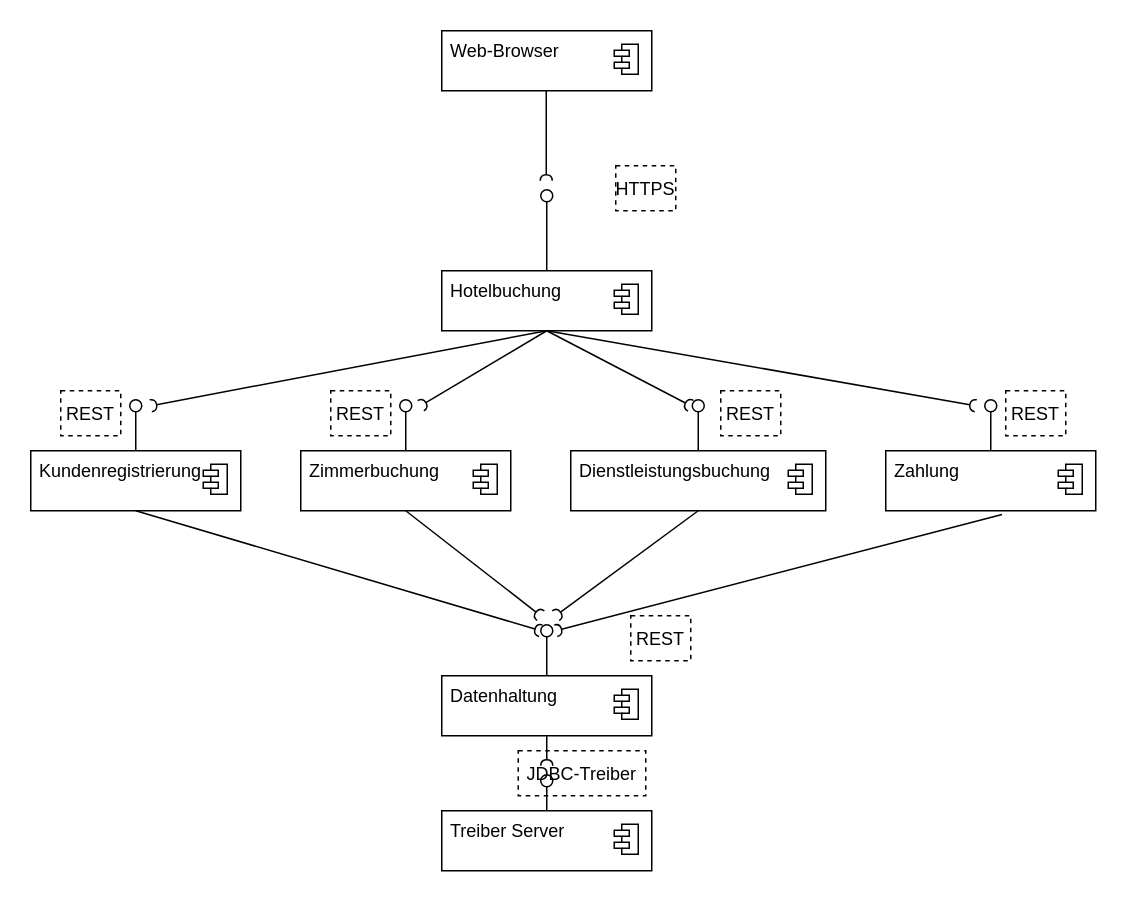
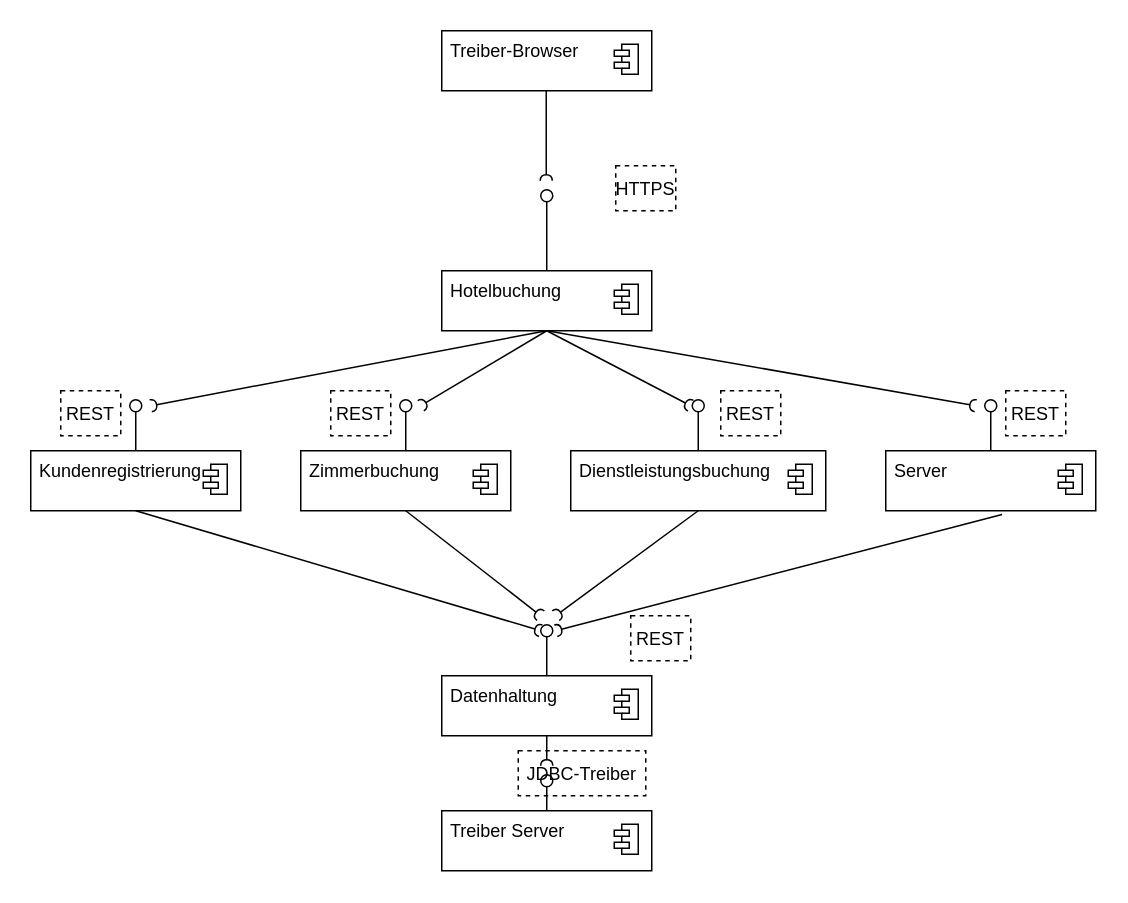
(506, 52) -> (524, 52)
(928, 472) -> (925, 472)
